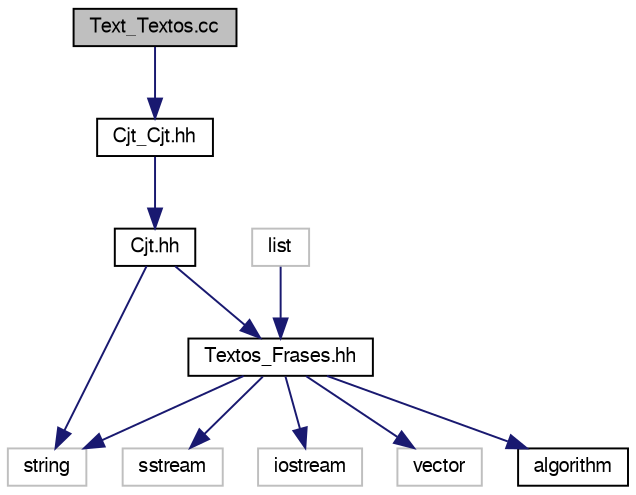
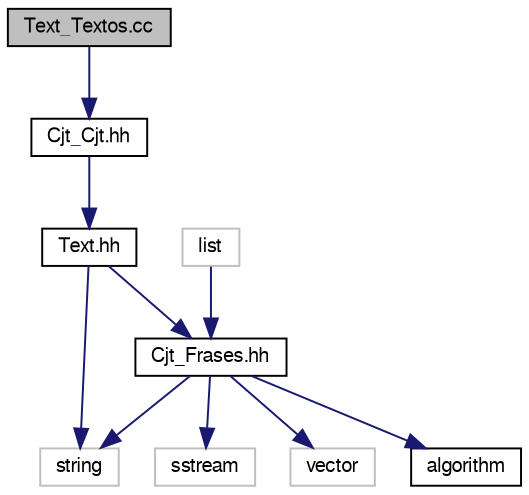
(155, 247) -> (89, 247)
(281, 357) -> (211, 357)
(310, 467) -> none
